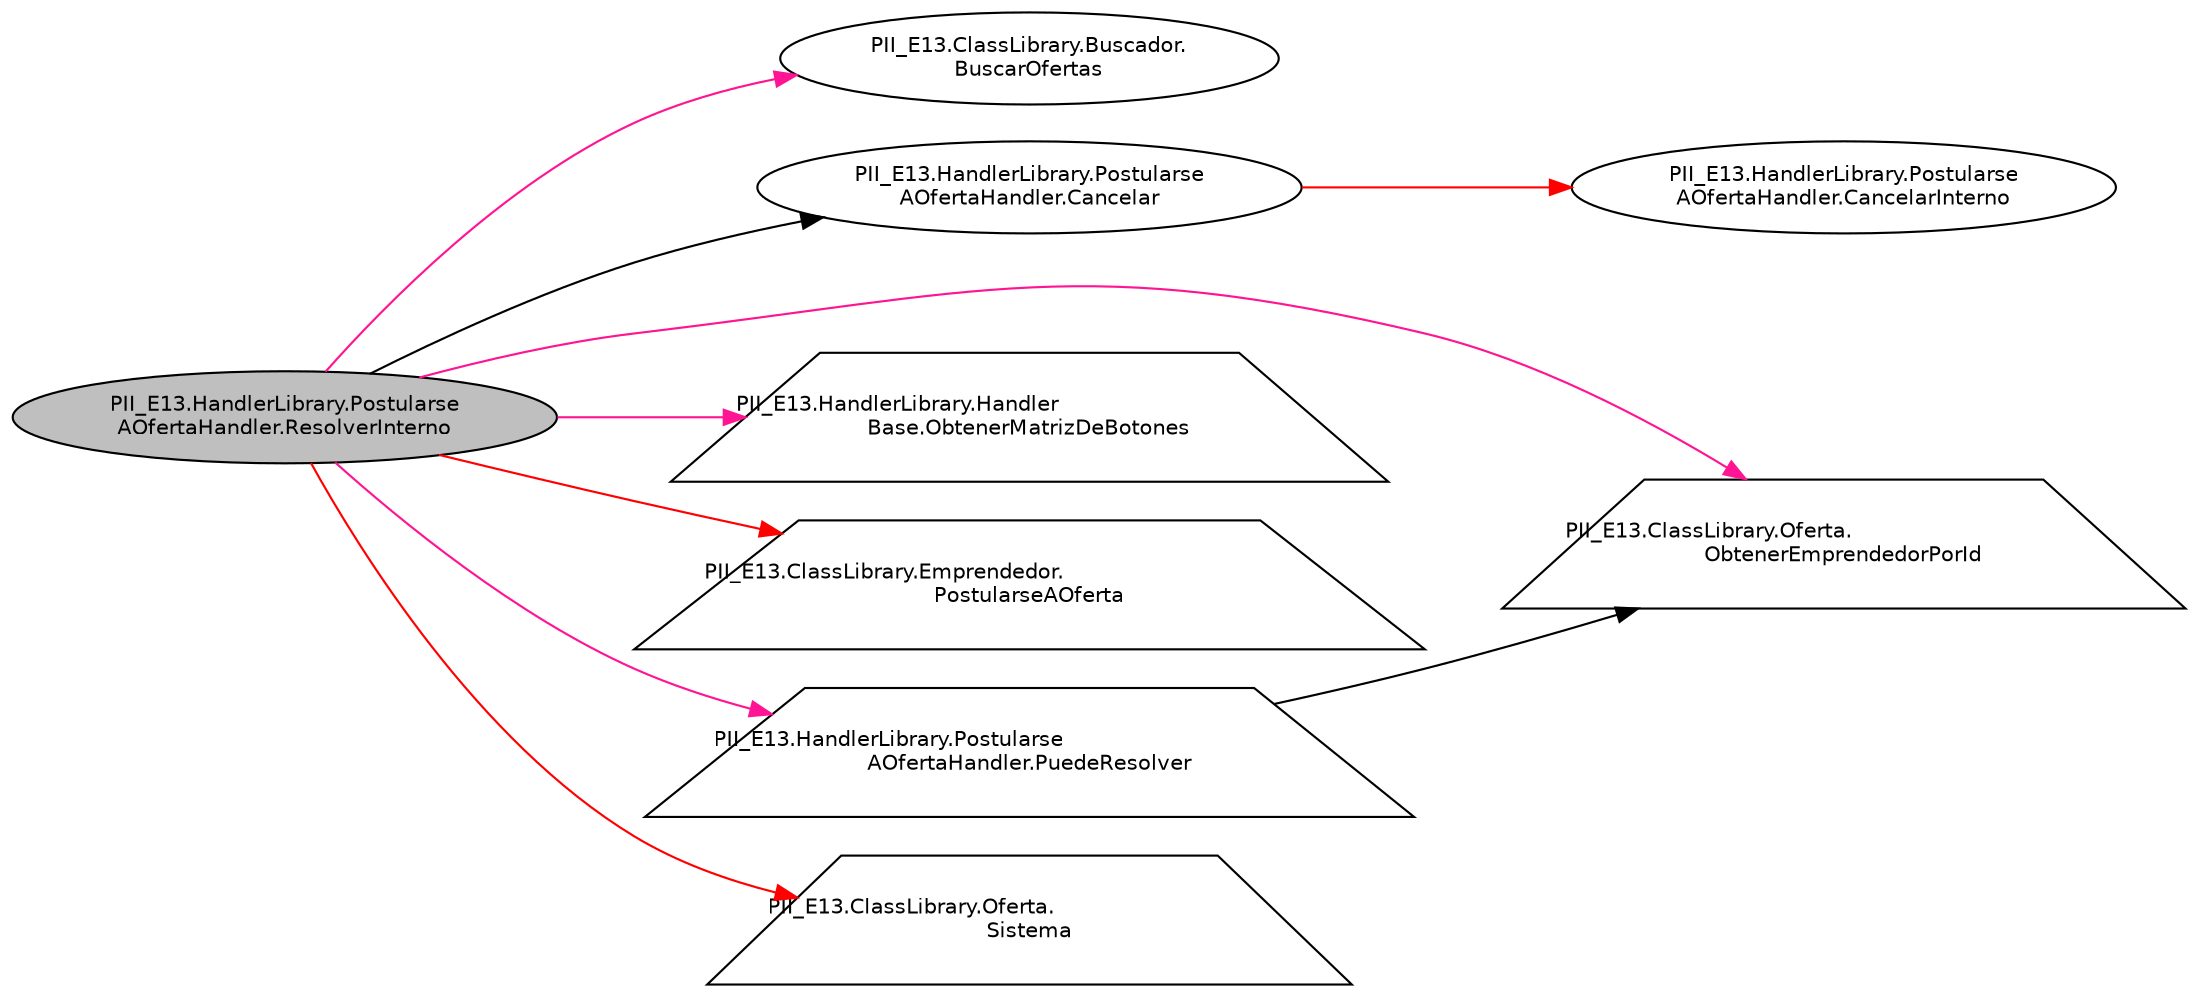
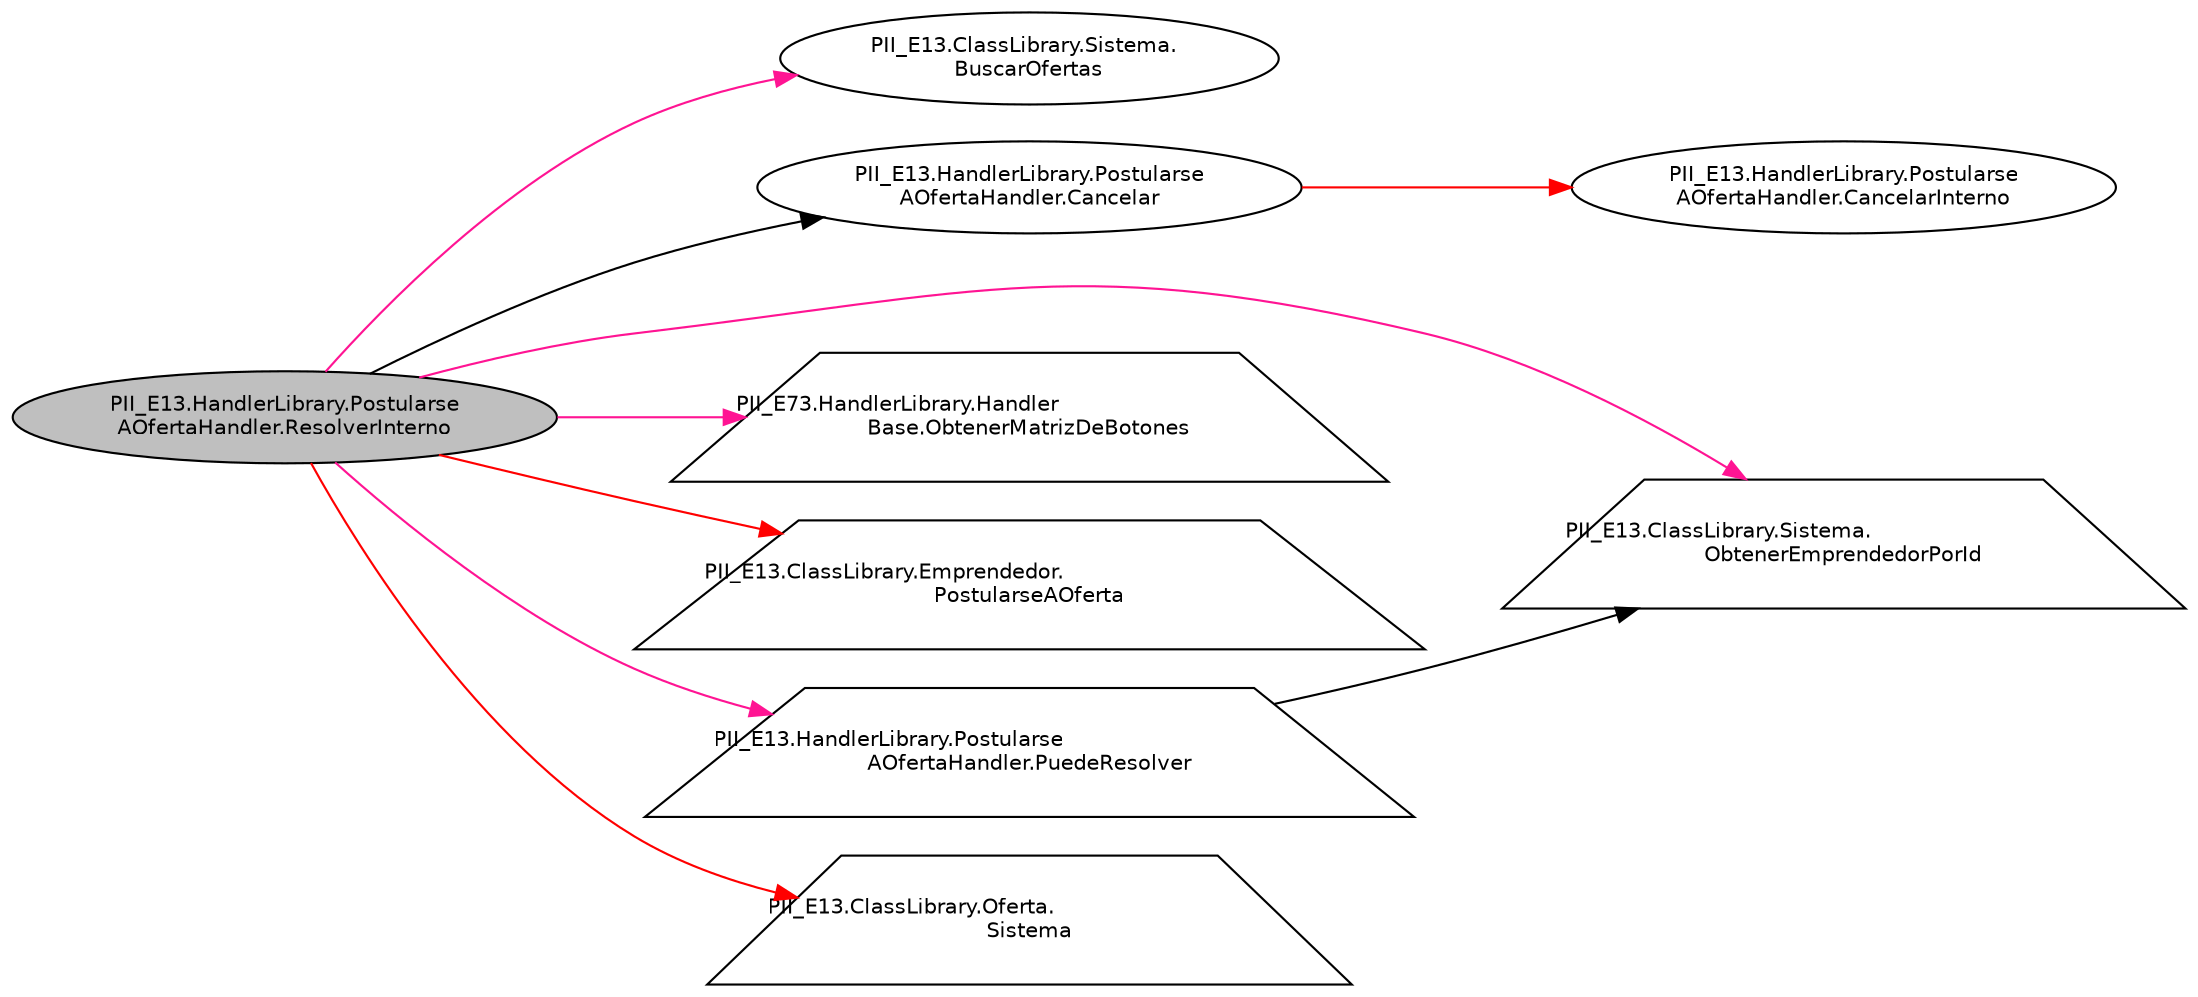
(1029, 58) -> (1029, 58)
(1029, 417) -> (1029, 417)
(1844, 544) -> (1844, 544)
